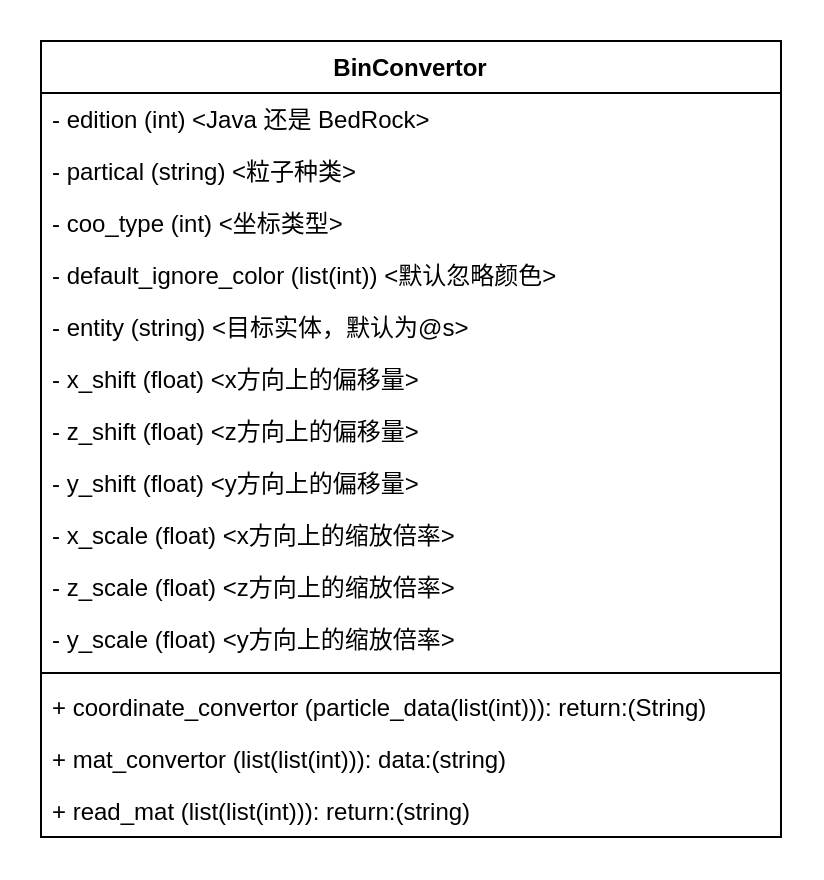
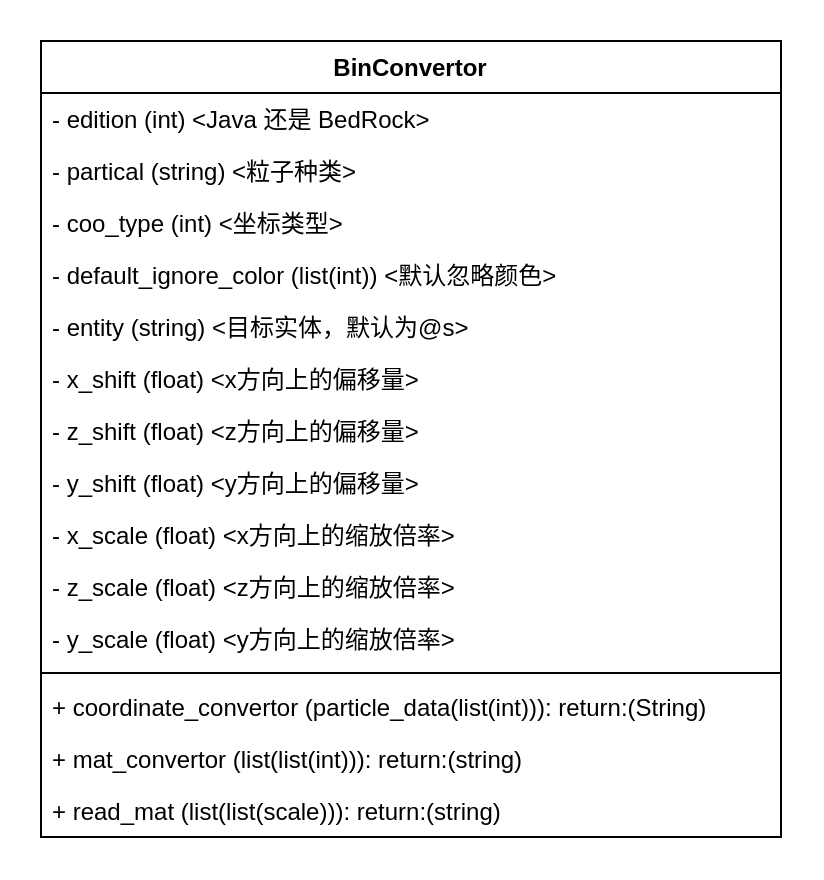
(340, 760) -> (354, 760)
(320, 812) -> (334, 812)
